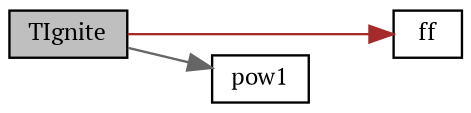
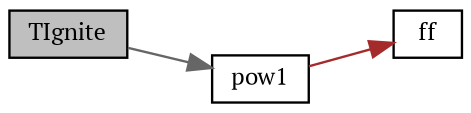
(248, 34) -> (340, 58)
